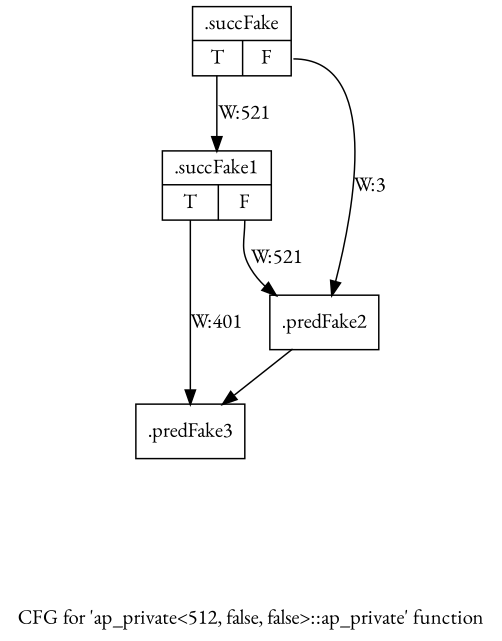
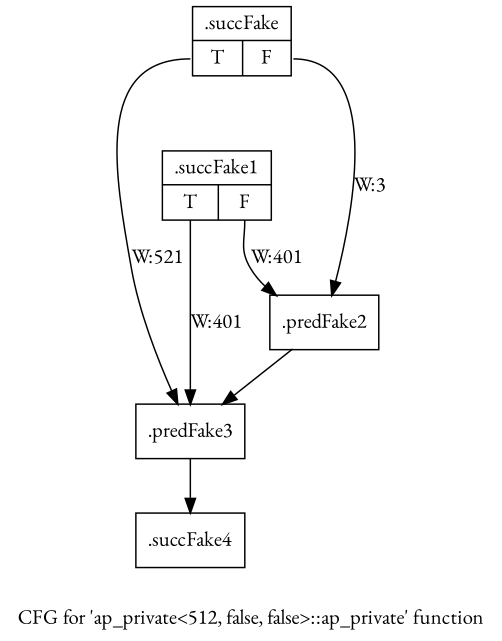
(217, 106) -> (122, 207)
(277, 258) -> (277, 258)
none -> (190, 540)
